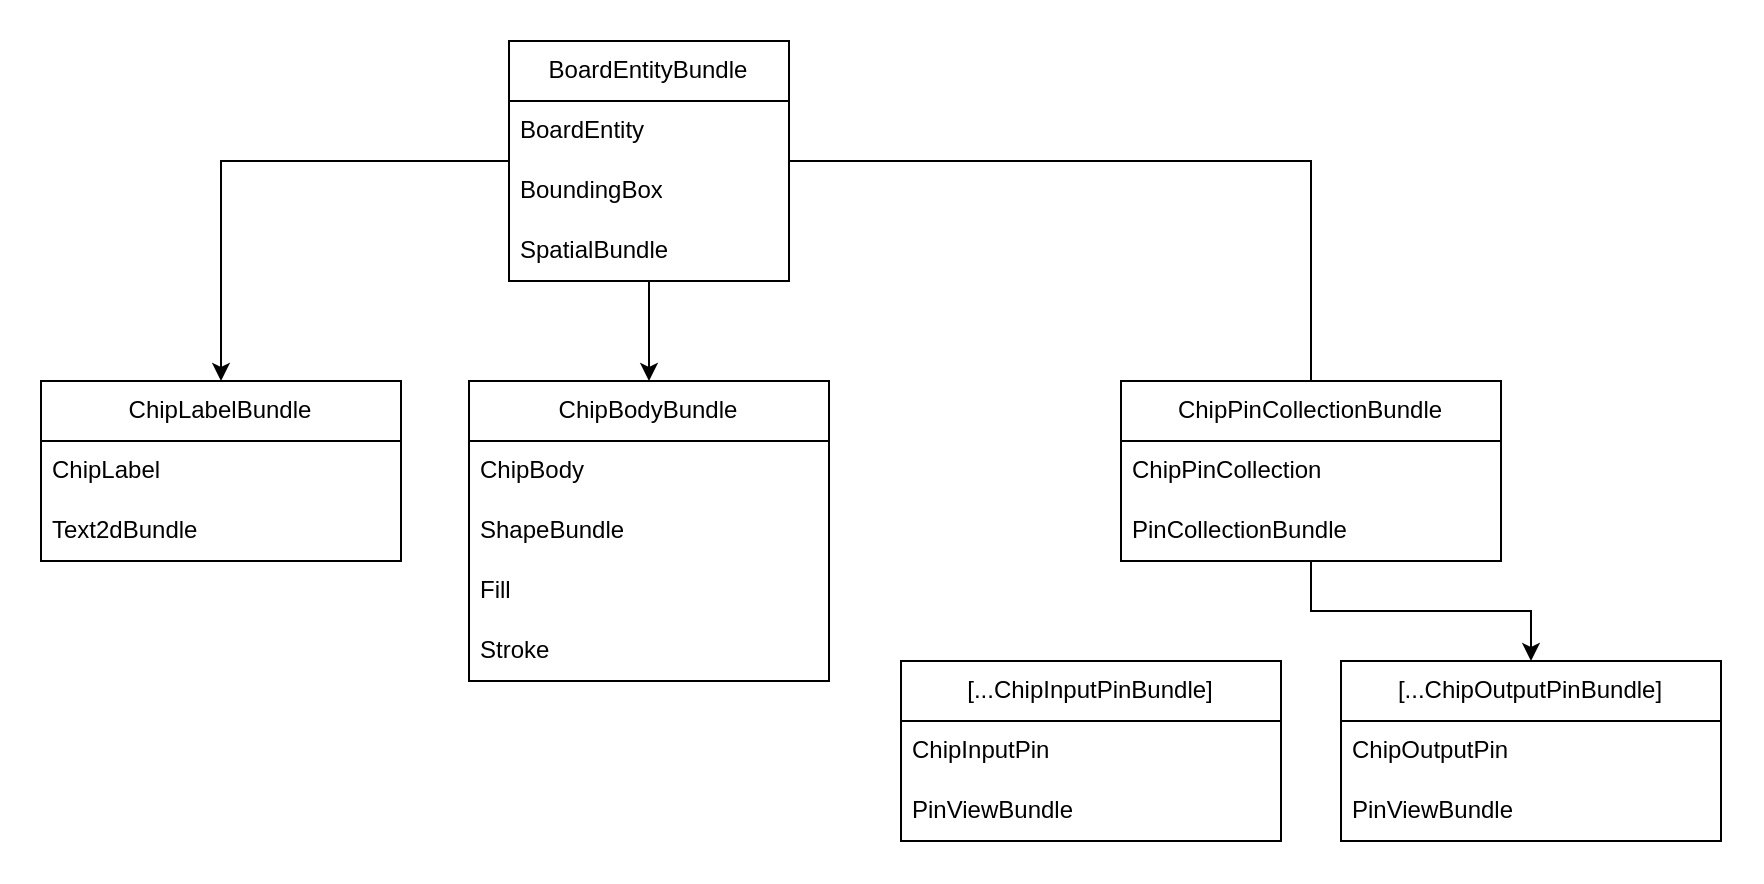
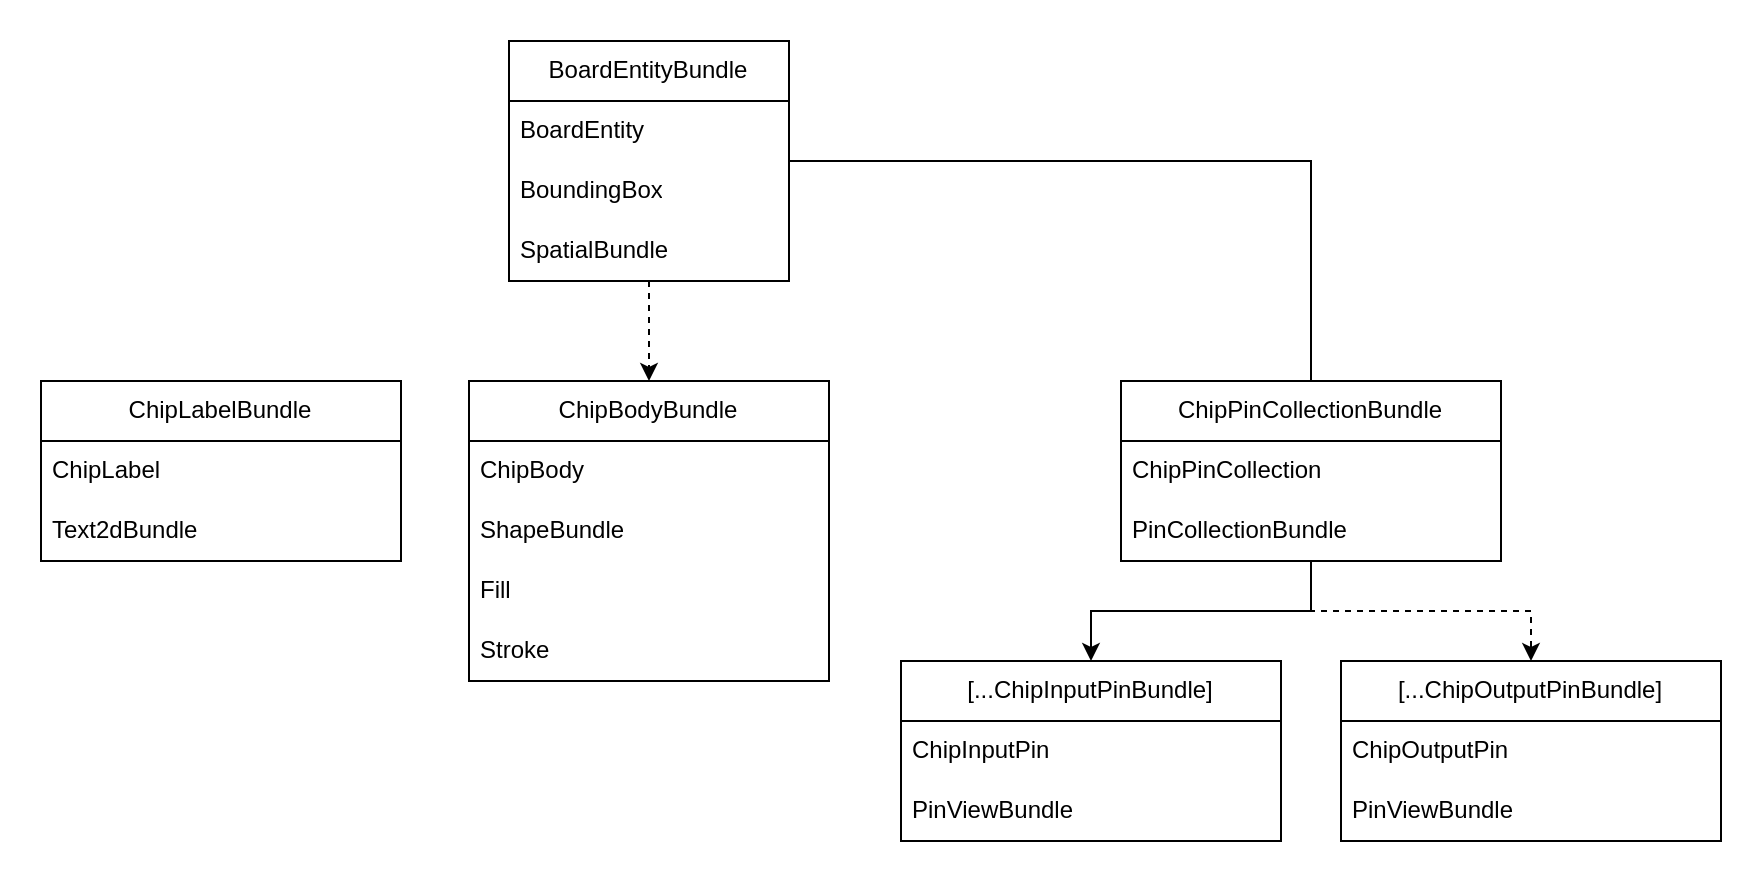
(260, 161) -> none
(649, 325) -> (649, 325)
none -> (1181, 611)
(1438, 611) -> (1438, 611)
